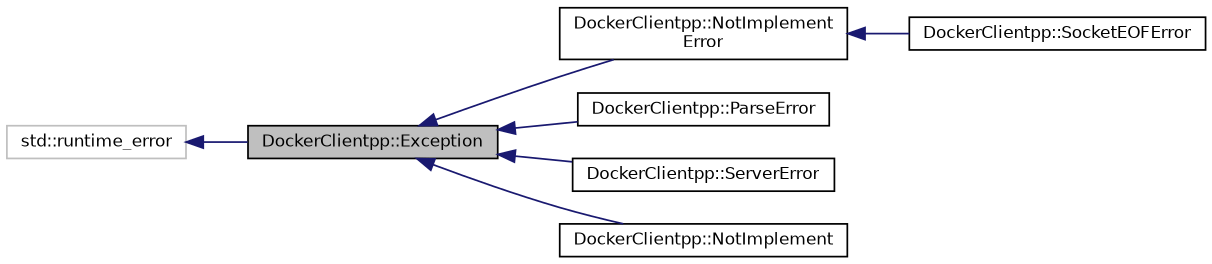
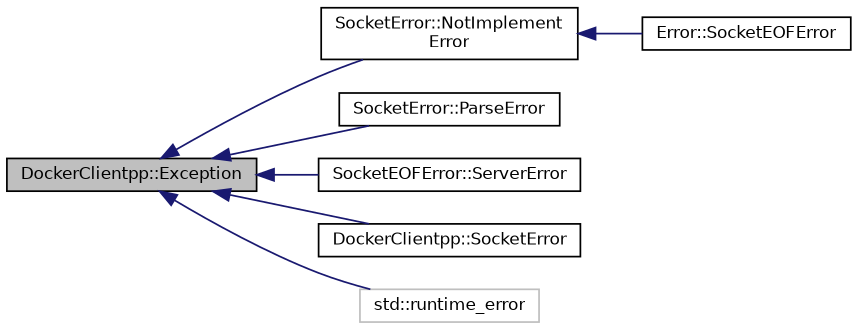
(704, 34) -> (450, 34)
(1057, 34) -> (747, 34)
(704, 109) -> (450, 109)
(226, 142) -> (269, 251)
(704, 175) -> (450, 175)
(704, 240) -> (450, 240)
